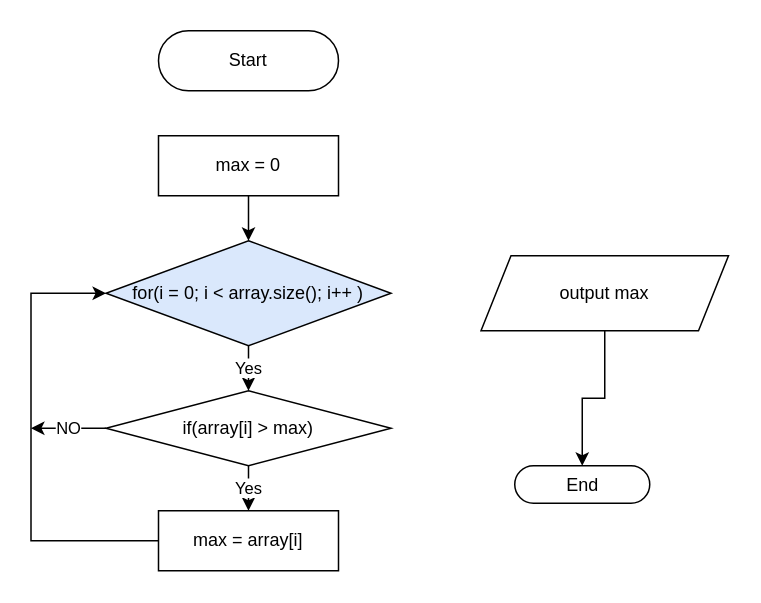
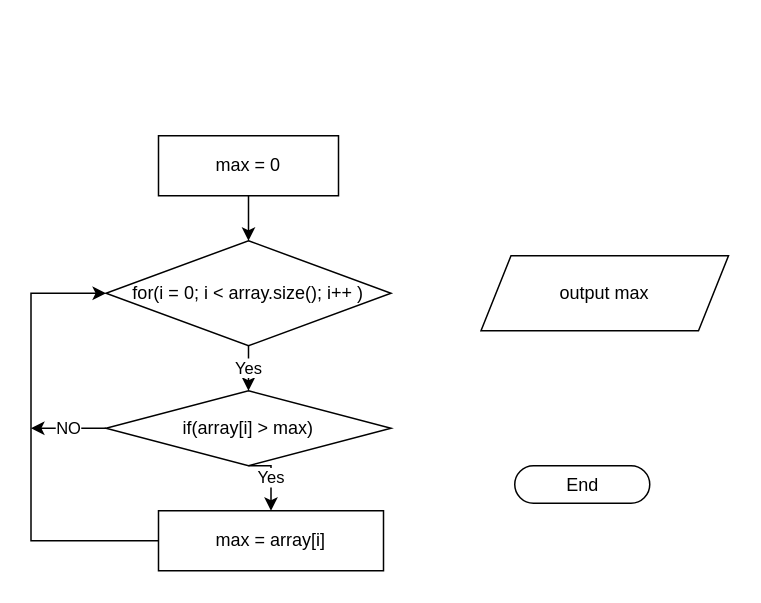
(248, 61) -> none
(248, 293) -> (248, 293)
(598, 398) -> none
(248, 541) -> (271, 541)
